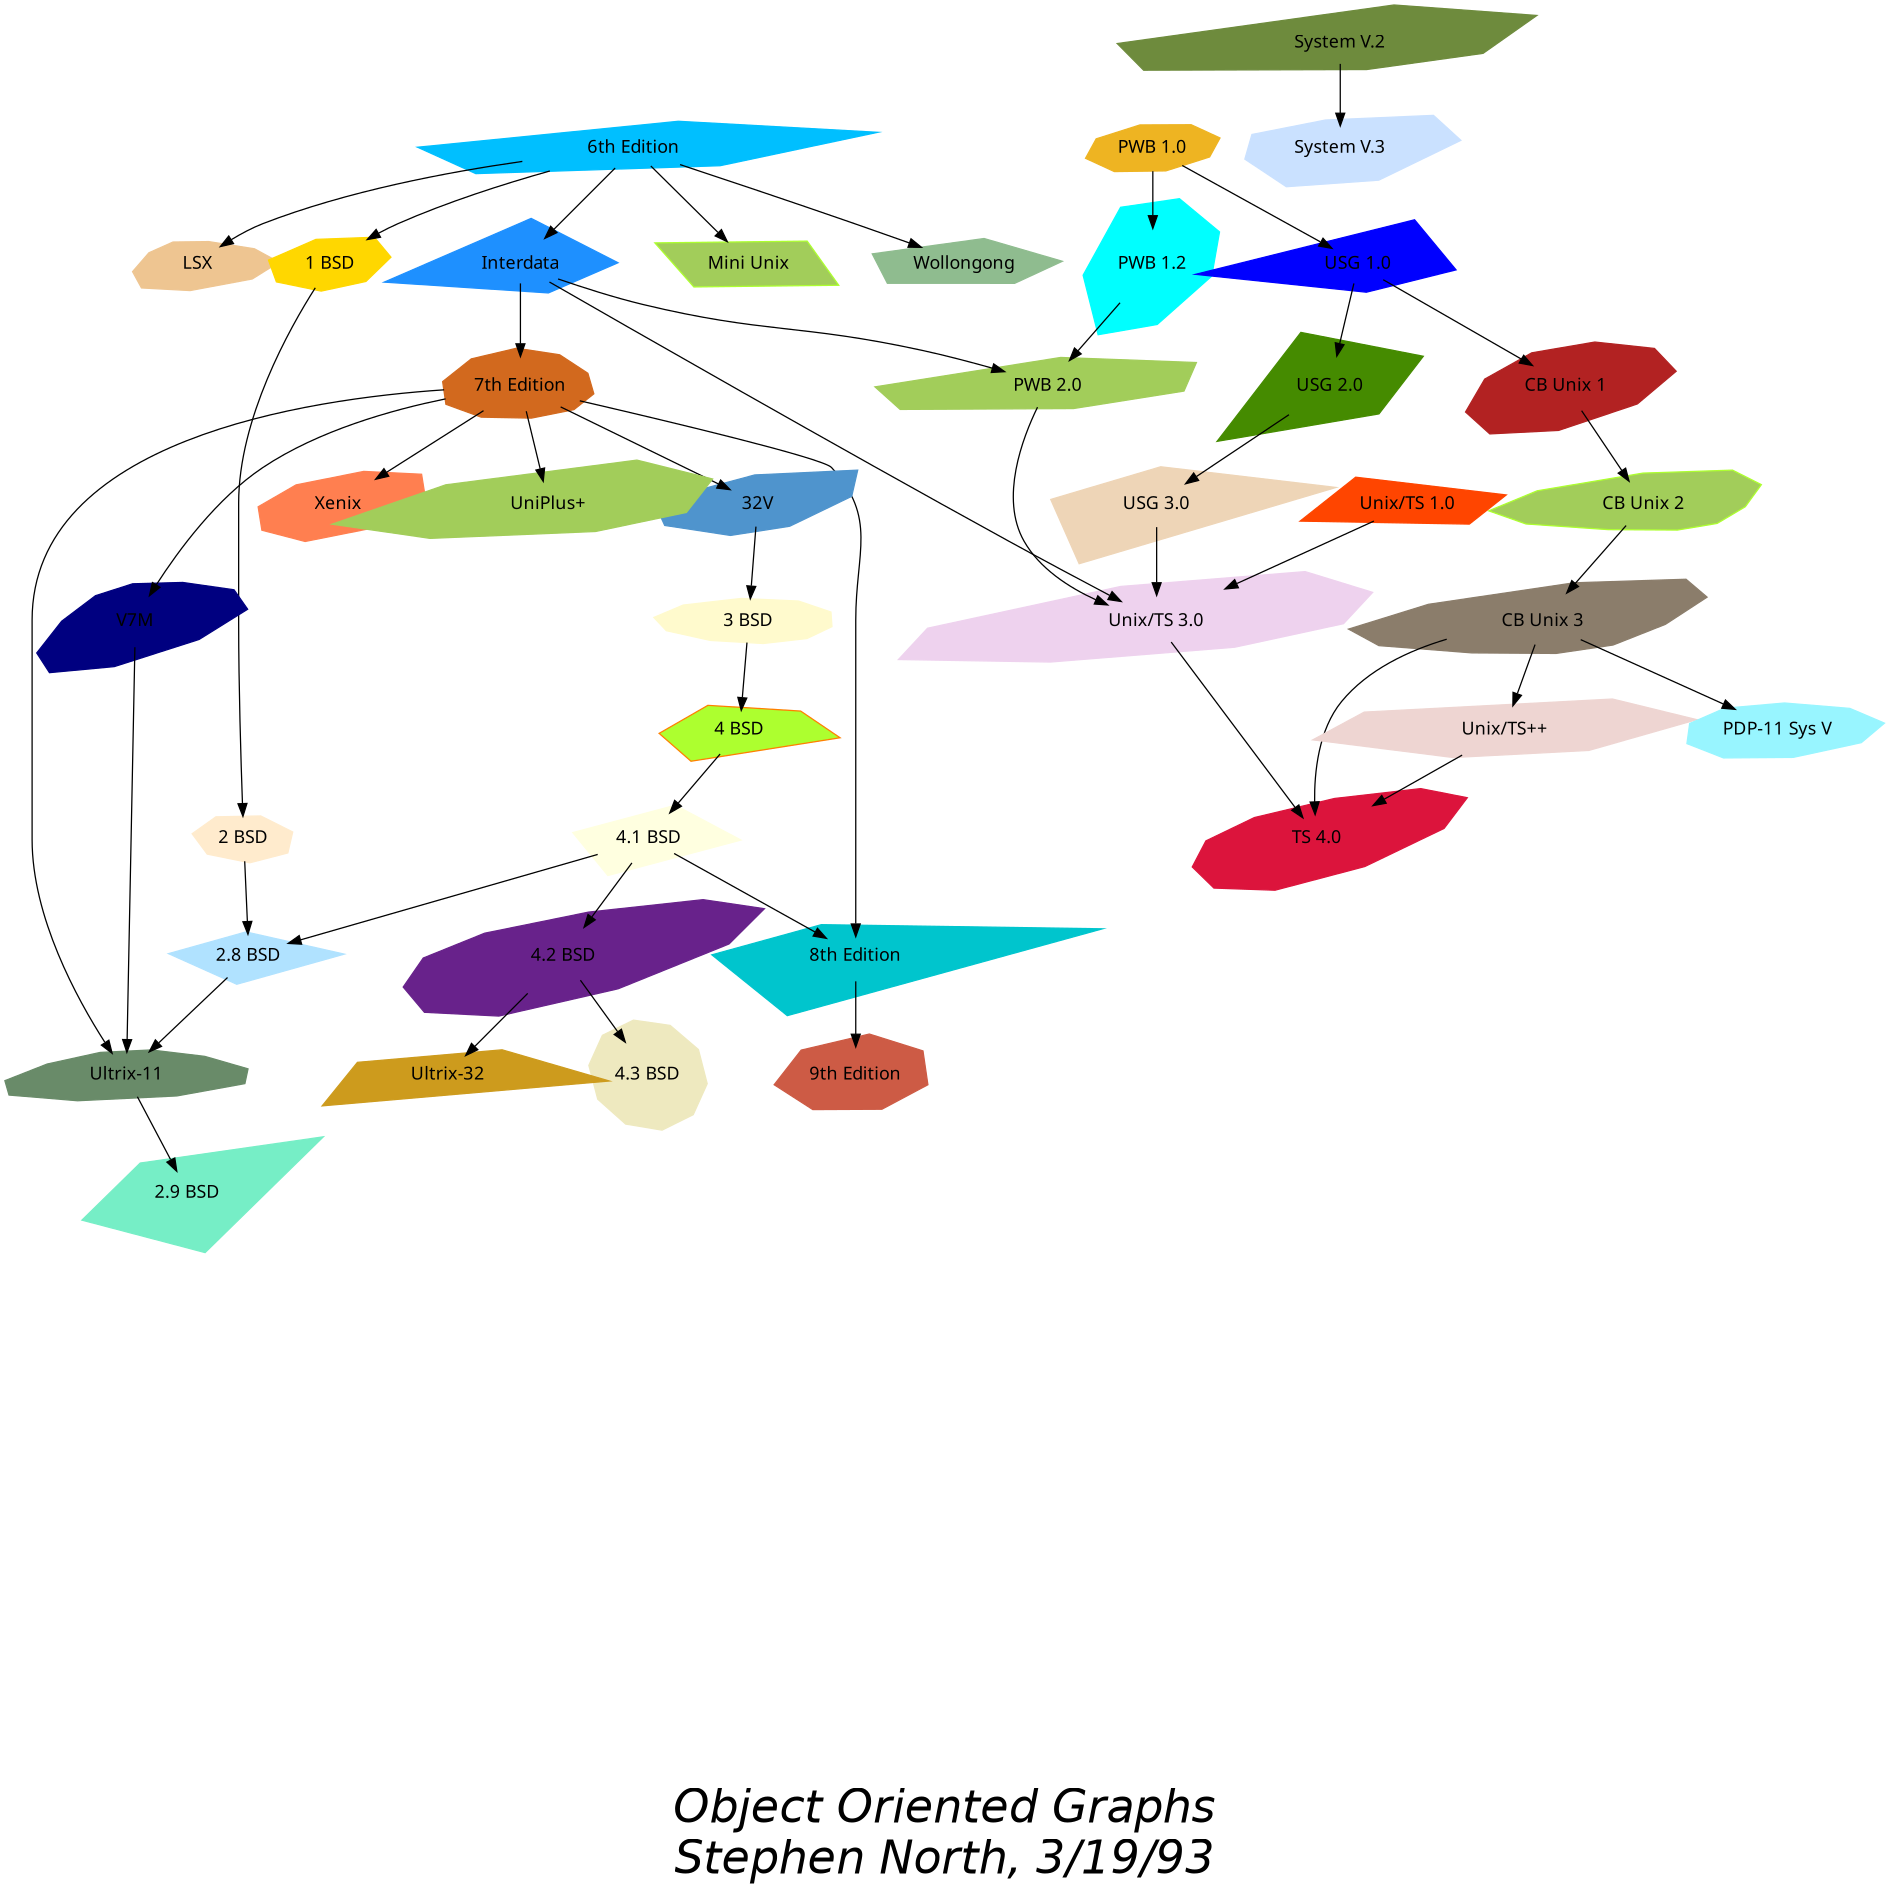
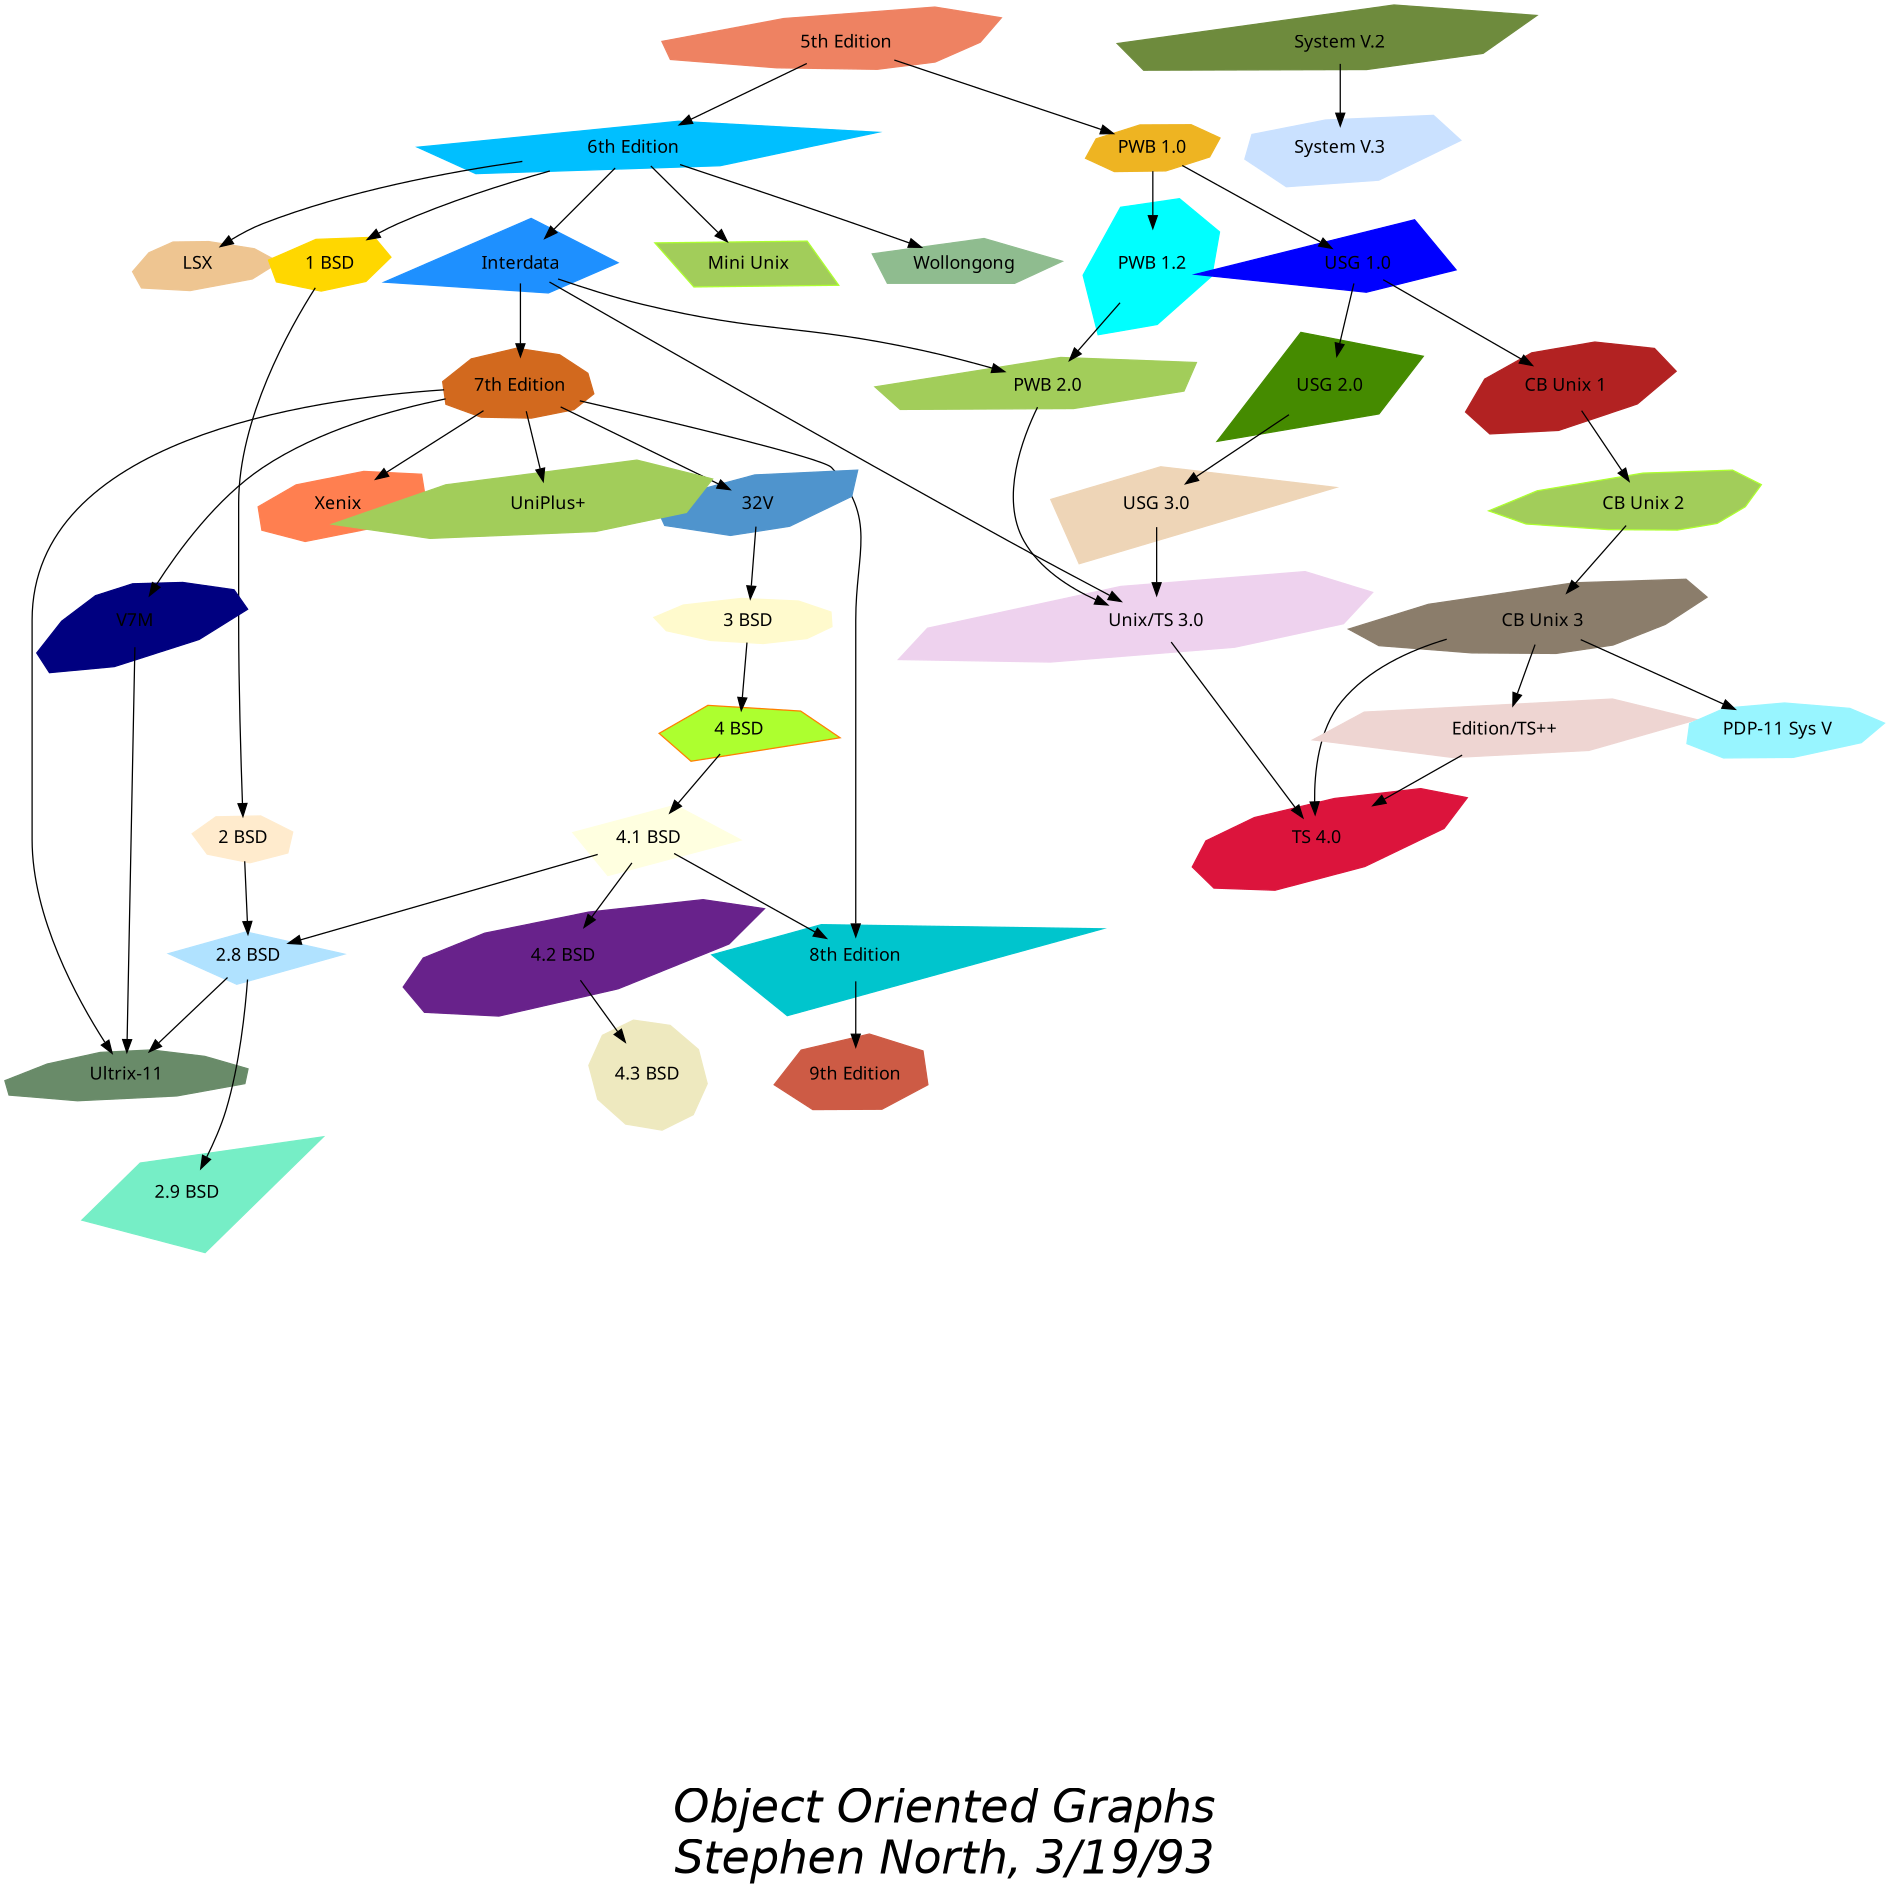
none -> (847, 43)
(1408, 504) -> none
(1505, 730) -> (1505, 730)
(448, 1075) -> none
(154, 1128) -> (236, 1070)
